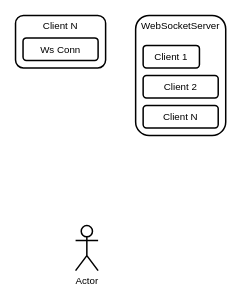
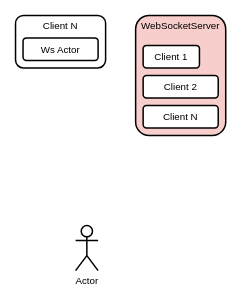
(180, 26) -> (180, 26)
(60, 49) -> (60, 49)
